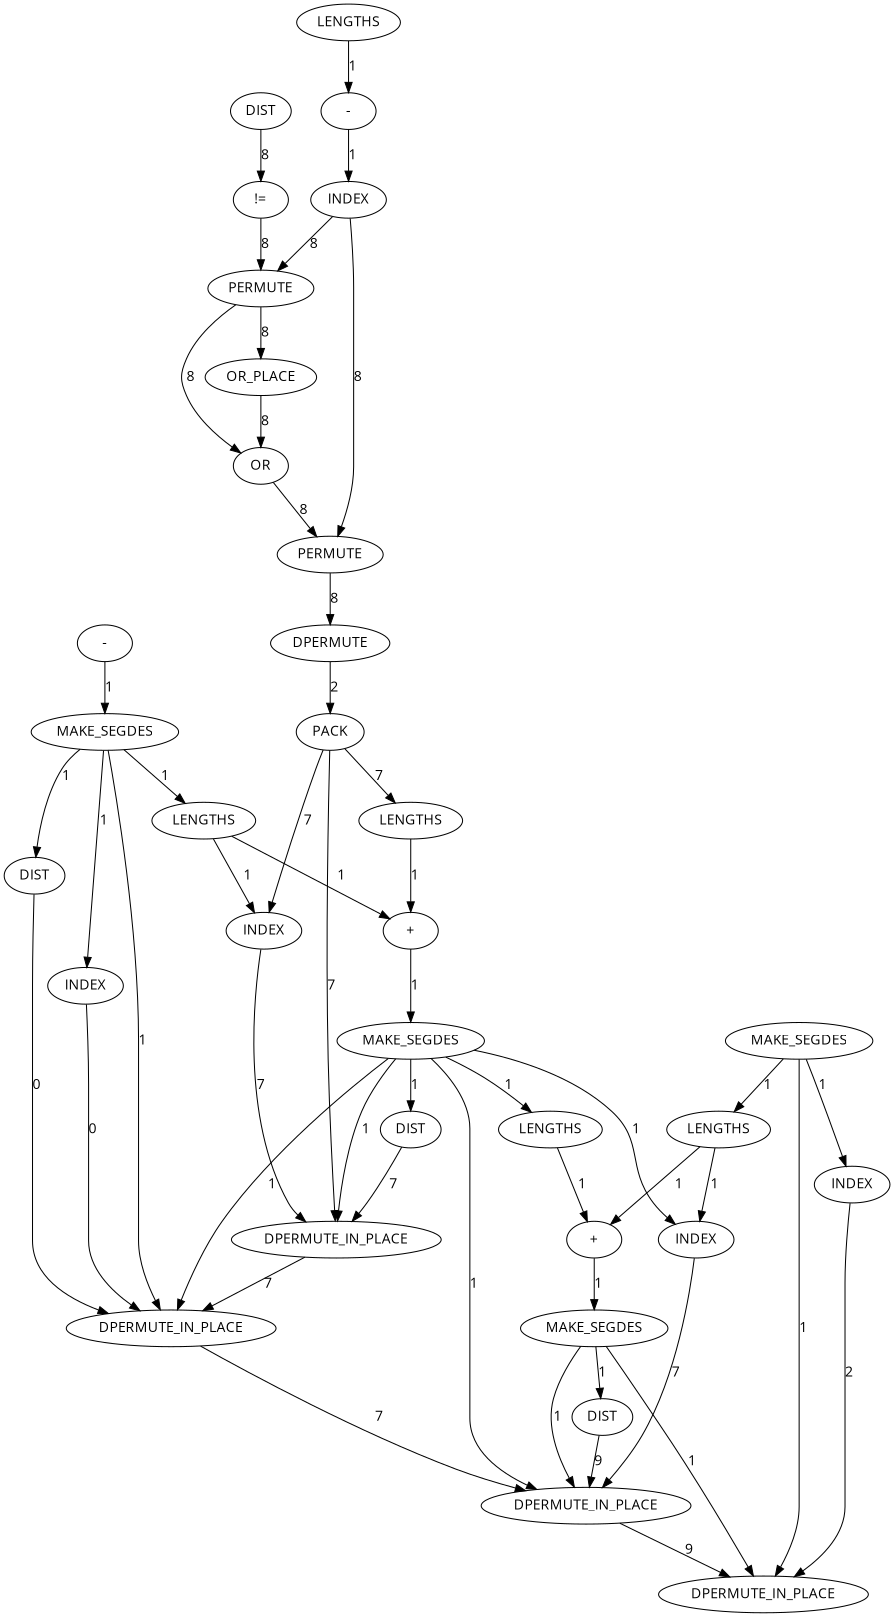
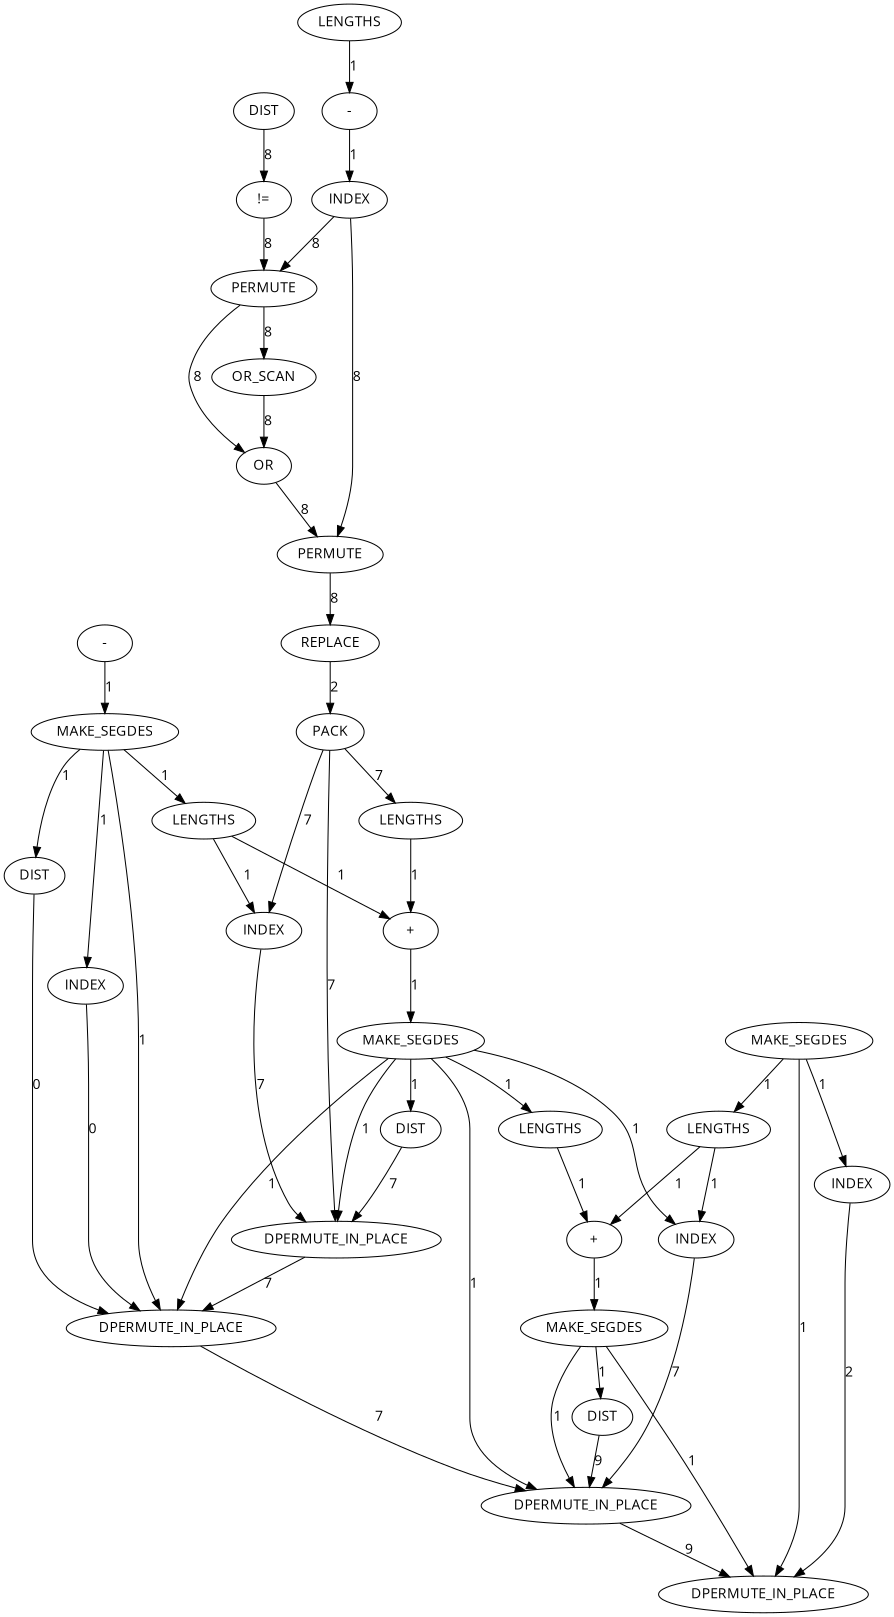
(261, 377) -> (264, 377)
(330, 643) -> (330, 643)
